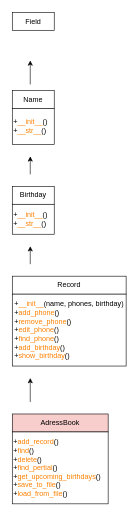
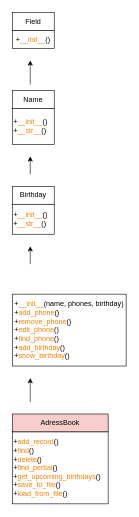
none -> (33, 39)
(69, 285) -> none
